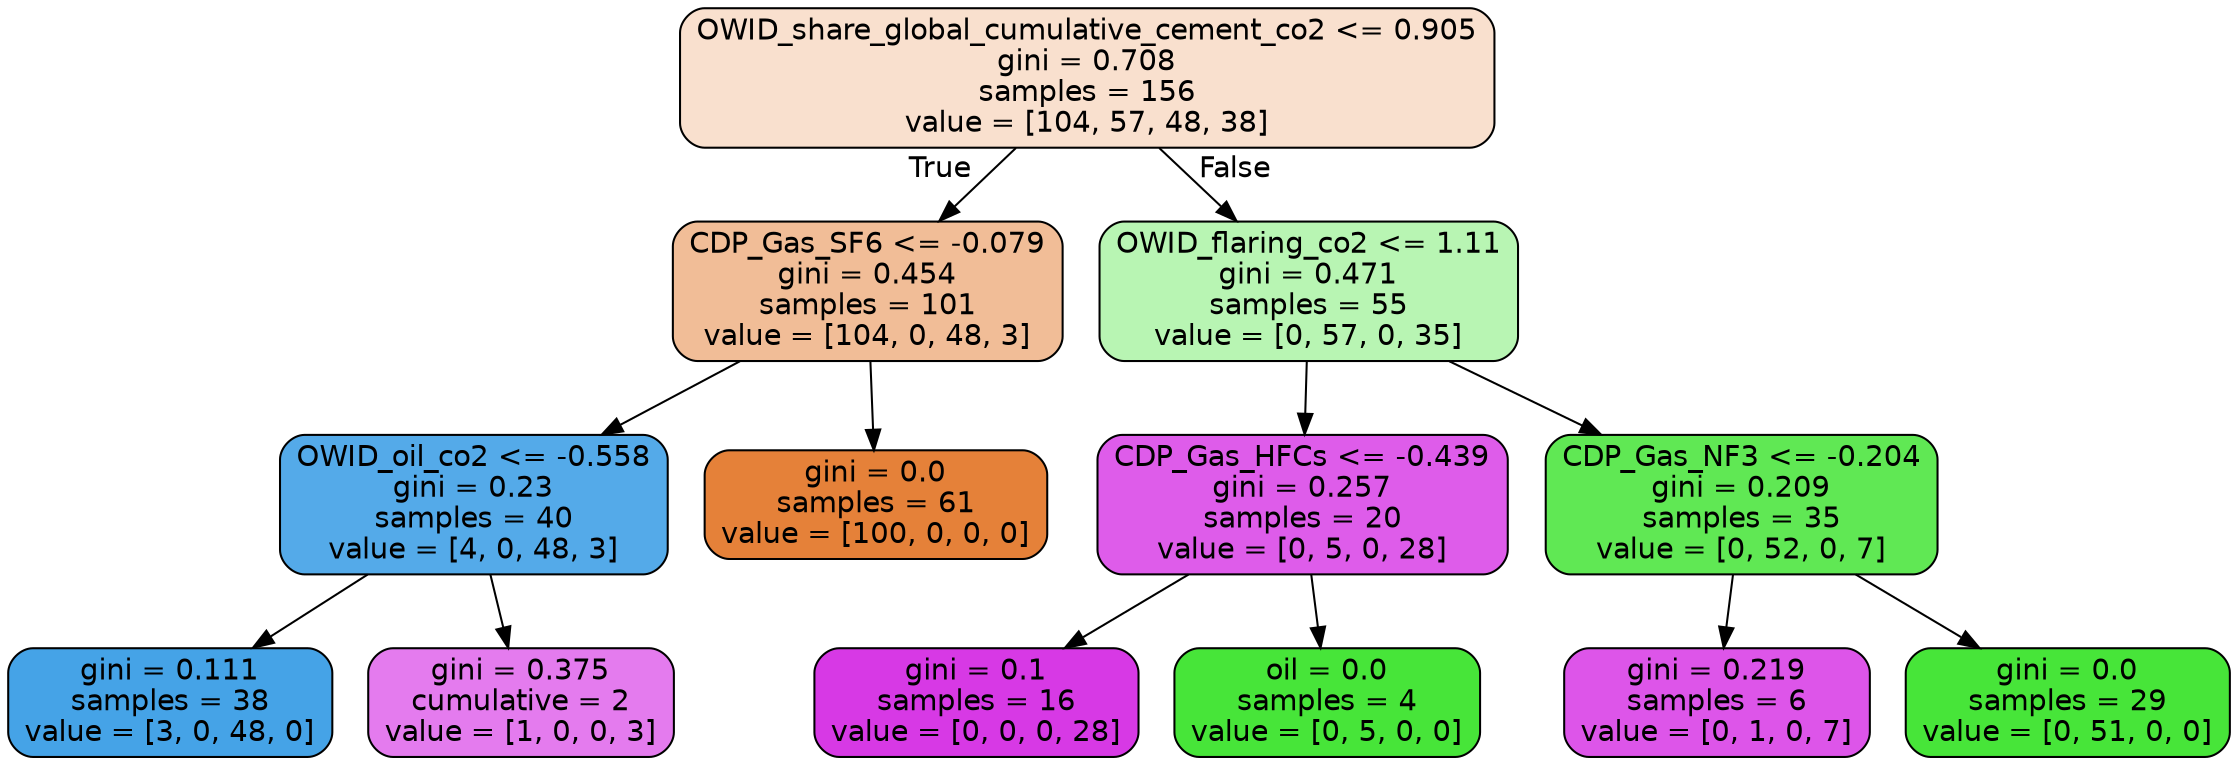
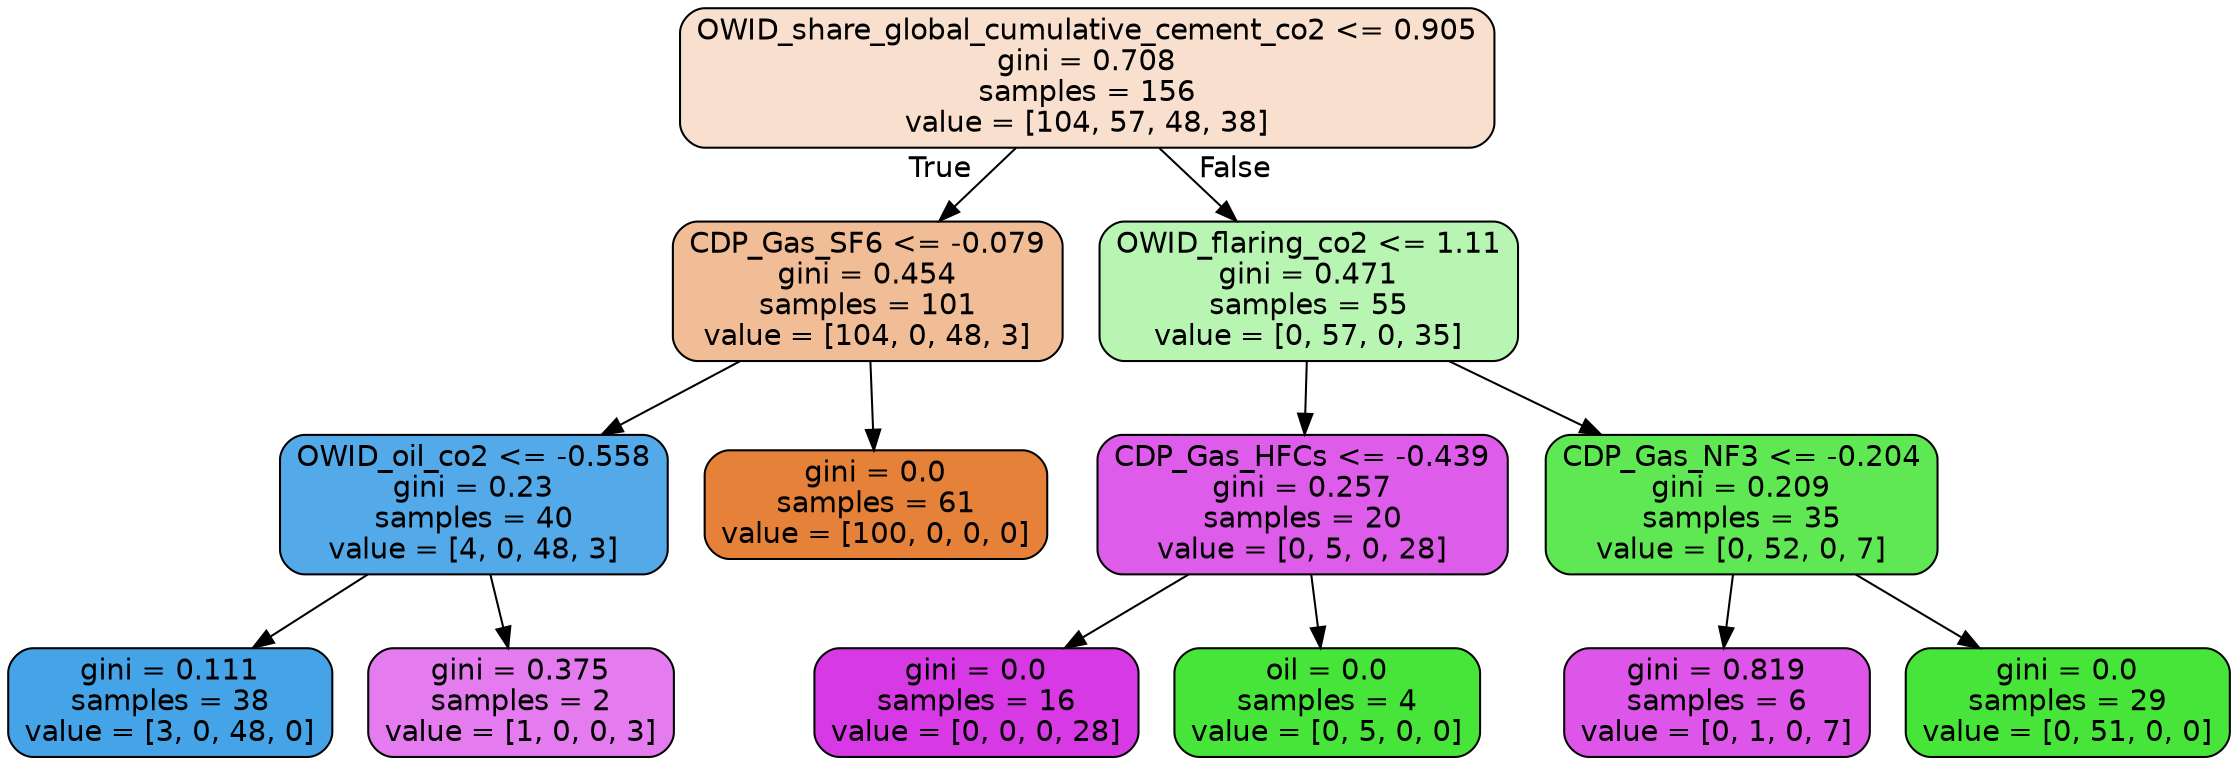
(521, 703) -> (521, 703)
(976, 703) -> (976, 703)
(1717, 703) -> (1717, 703)
